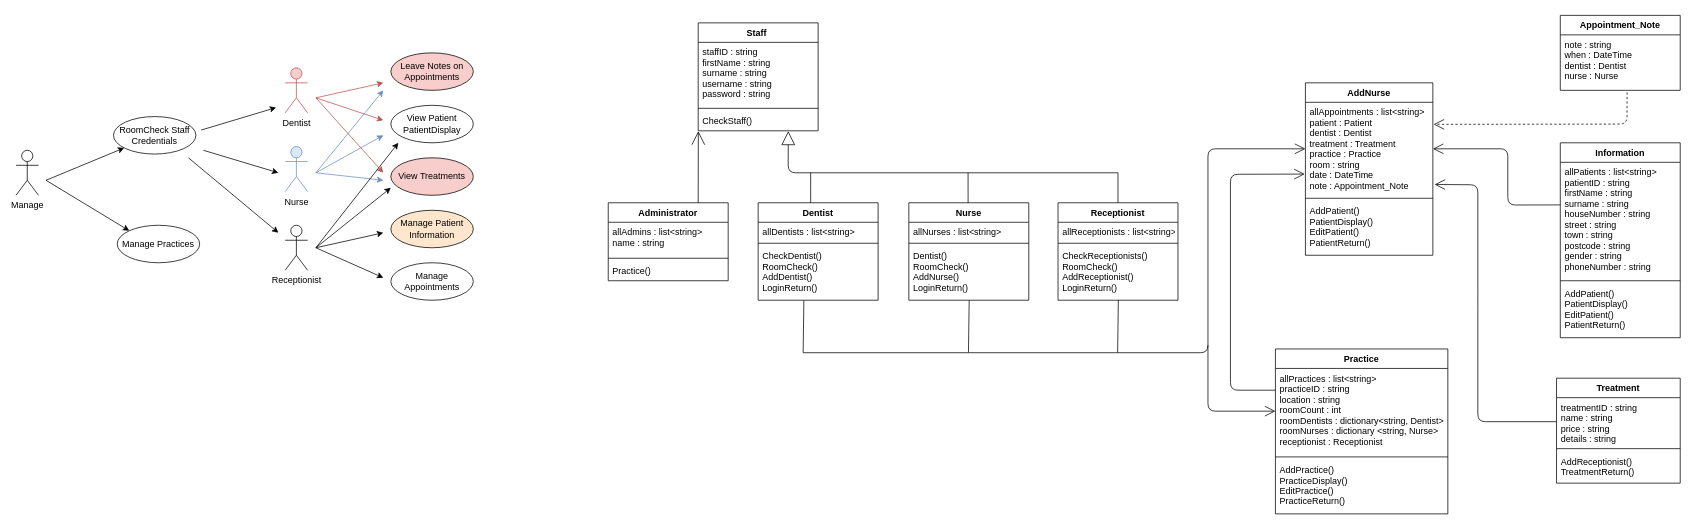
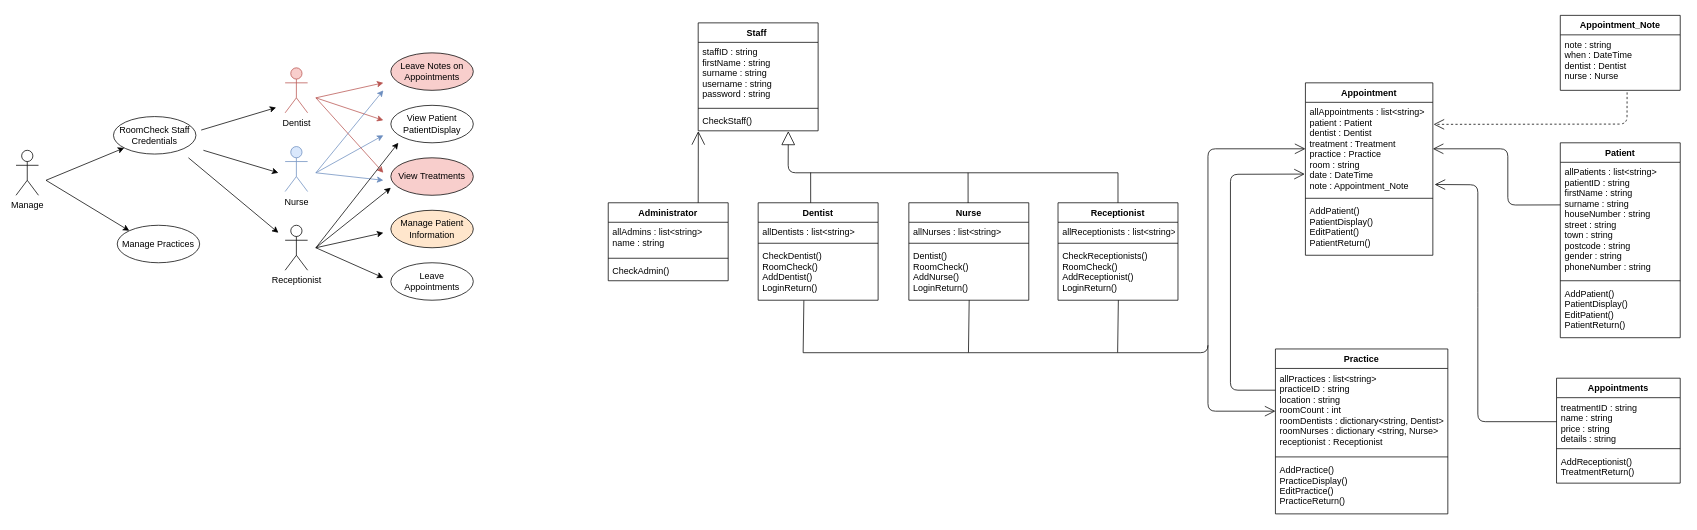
(1369, 93) -> (1369, 93)
(1620, 153) -> (1620, 153)
(636, 272) -> (641, 272)
(432, 282) -> (432, 282)
(1618, 389) -> (1618, 389)
